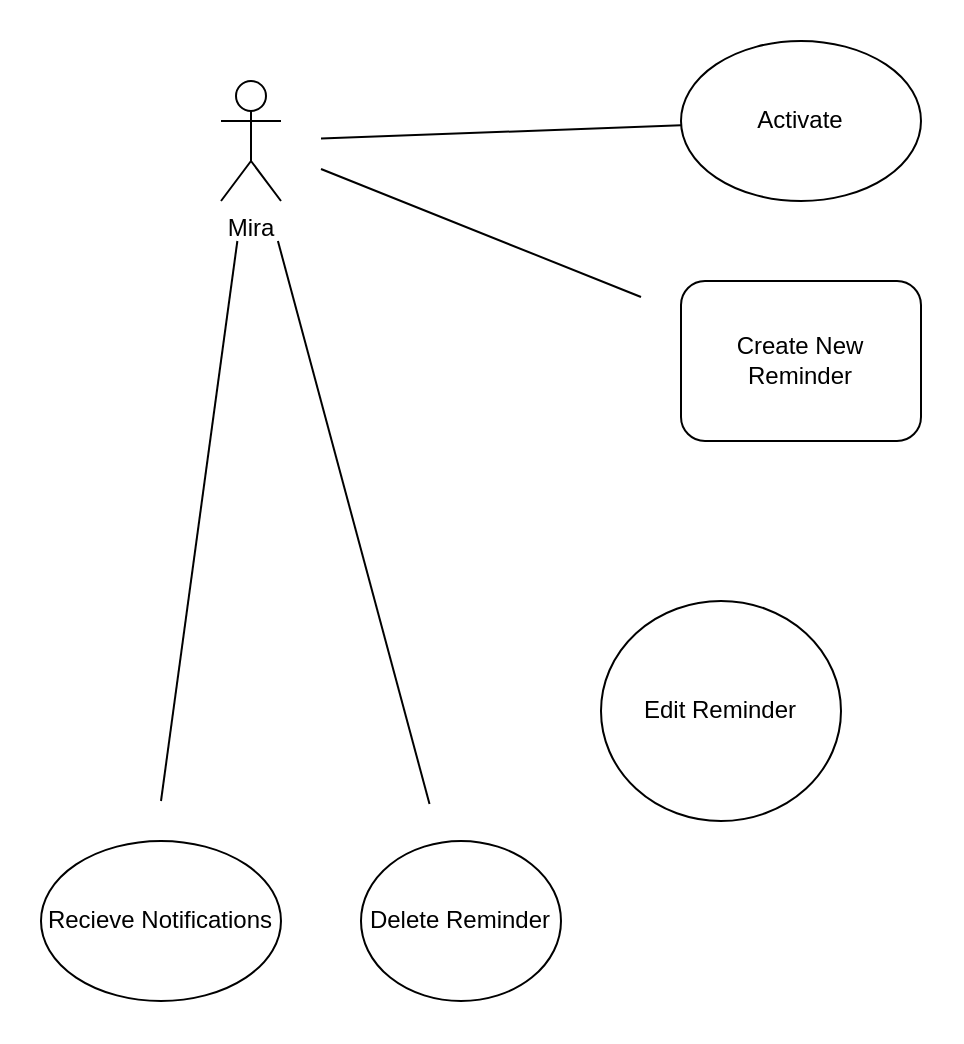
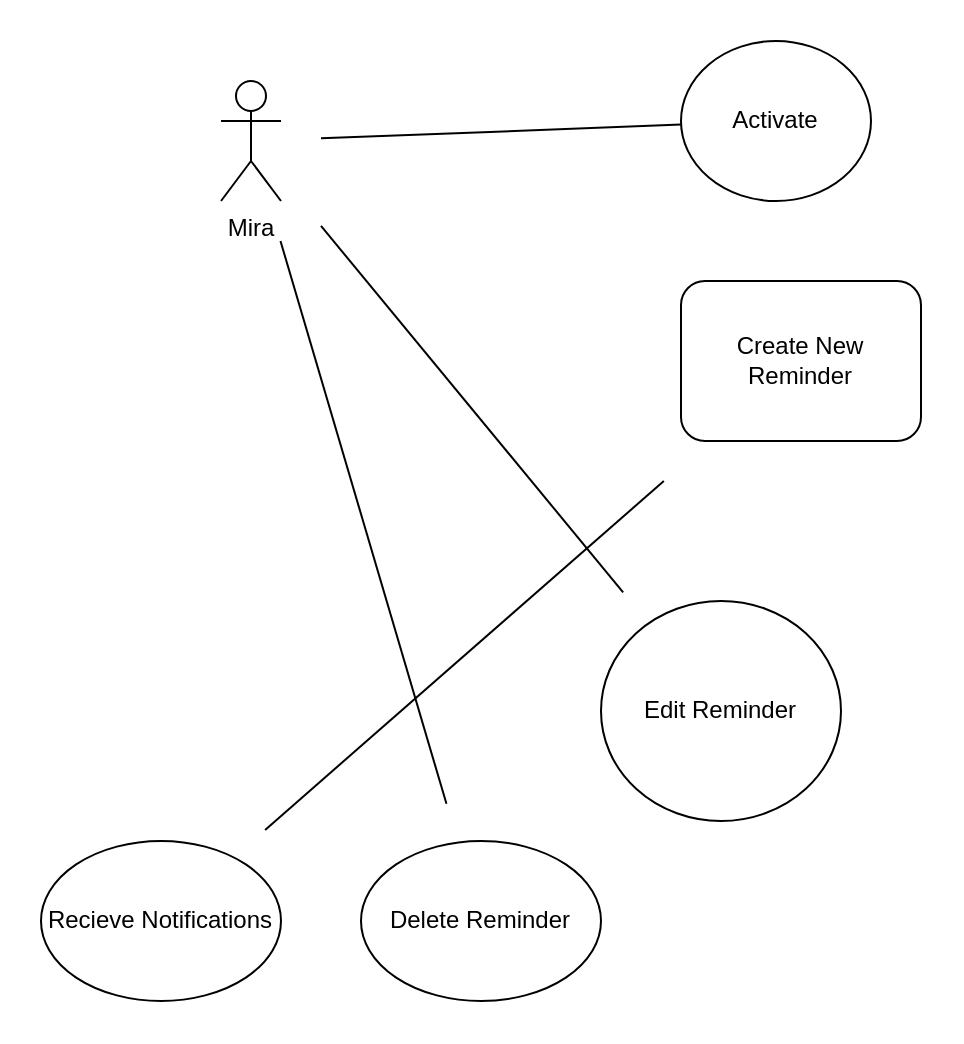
(801, 121) -> (776, 121)
(481, 233) -> (542, 588)
none -> (472, 409)
(199, 521) -> none
(461, 921) -> (481, 921)
